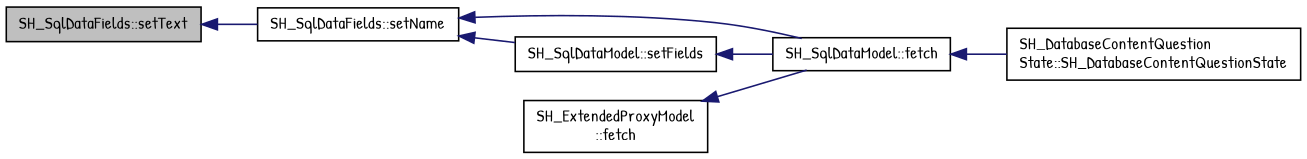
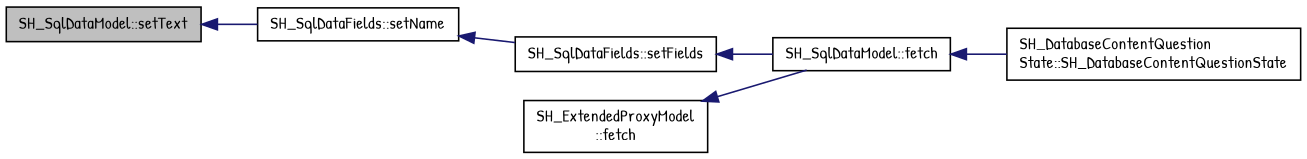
(639, 17) -> none
(104, 24) -> (104, 24)
(616, 54) -> (616, 54)
